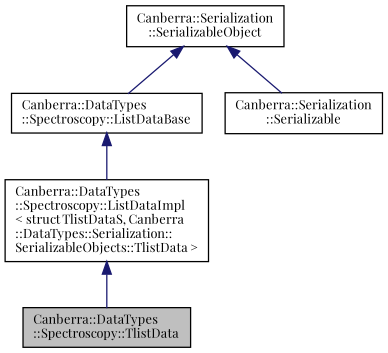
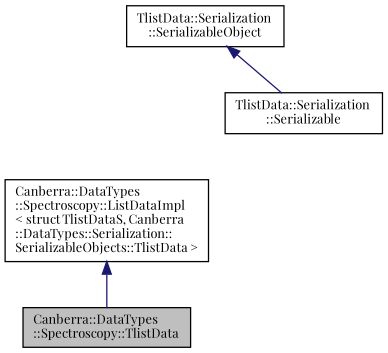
(205, 26) -> (205, 26)
(107, 113) -> none
(304, 113) -> (304, 113)
